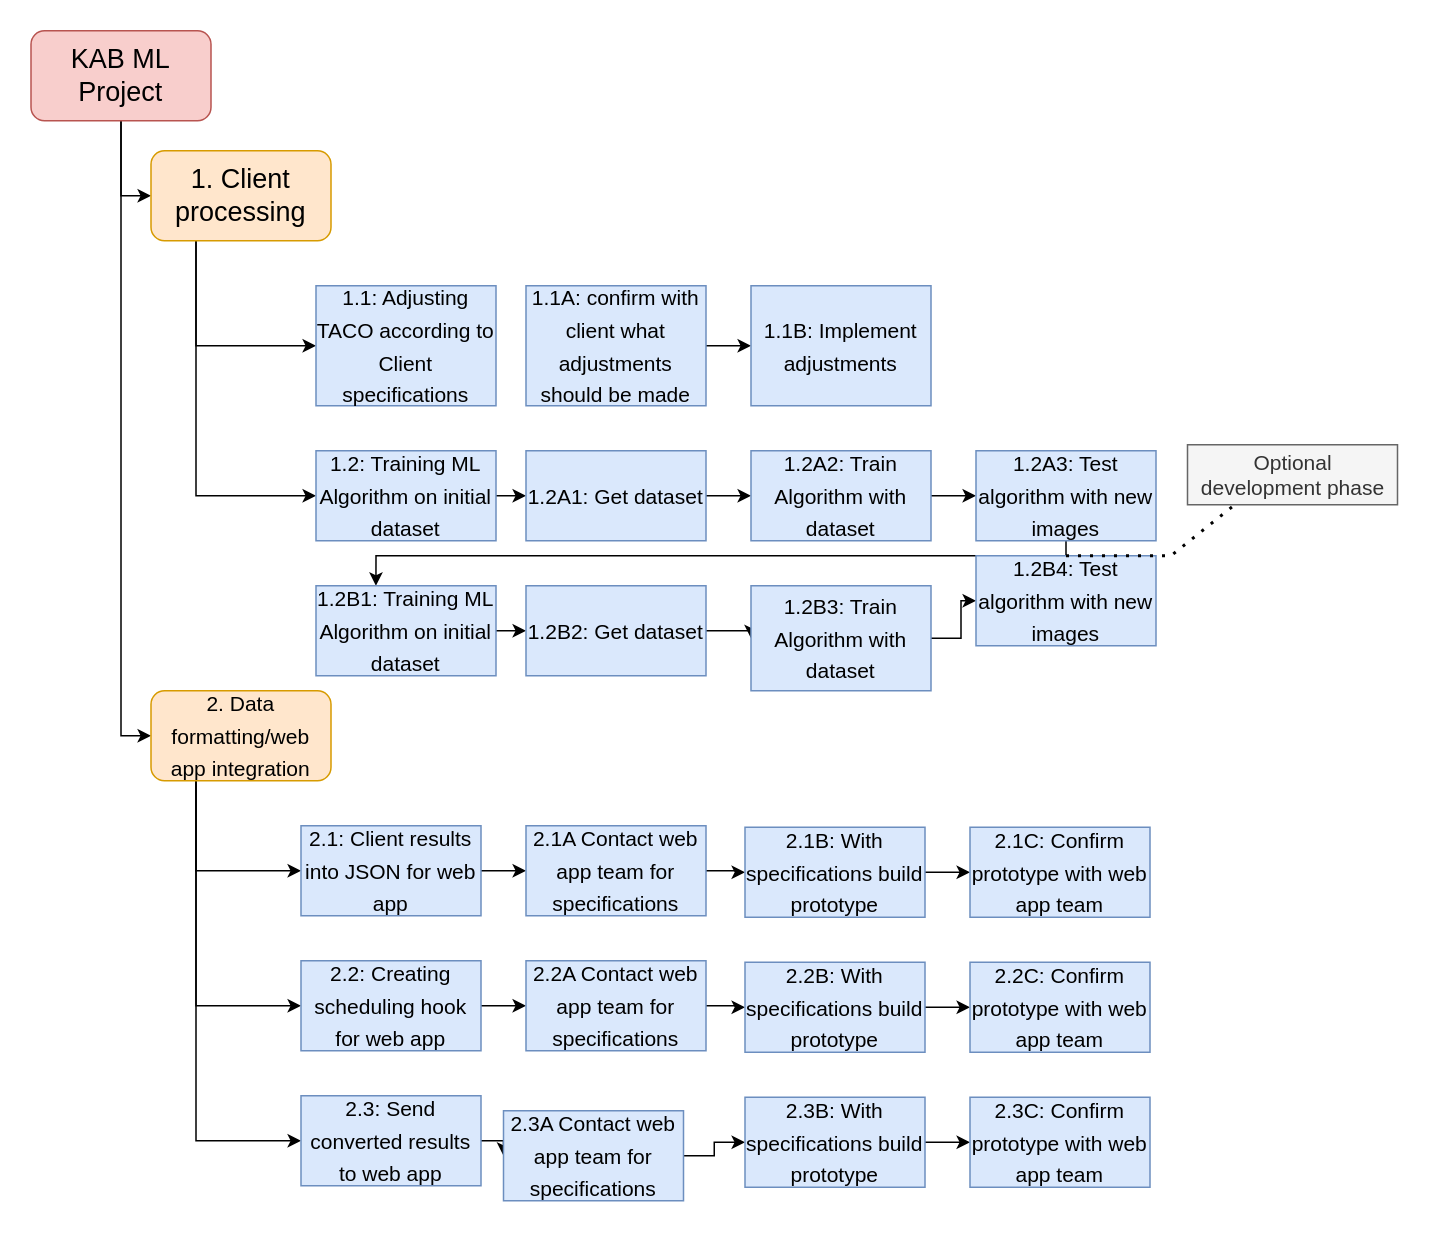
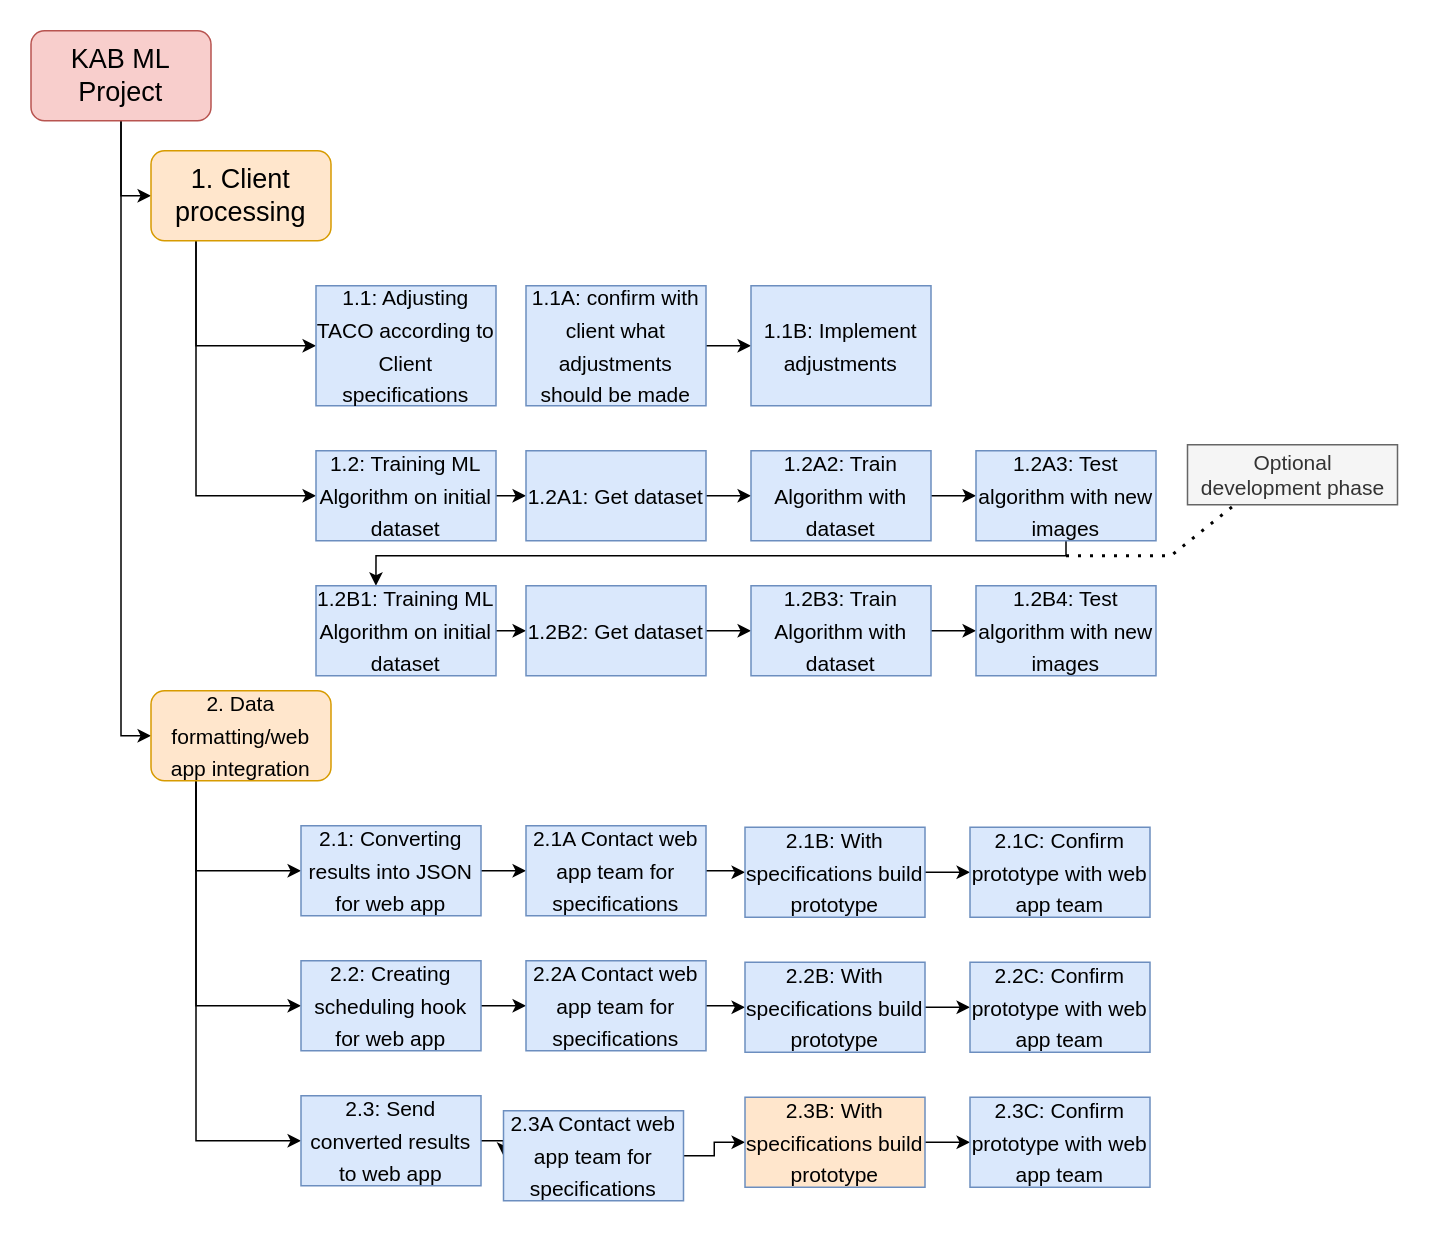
(1066, 601) -> (1066, 631)
(841, 638) -> (841, 631)
(391, 871) -> (391, 871)
(835, 1142) -> (835, 1142)
